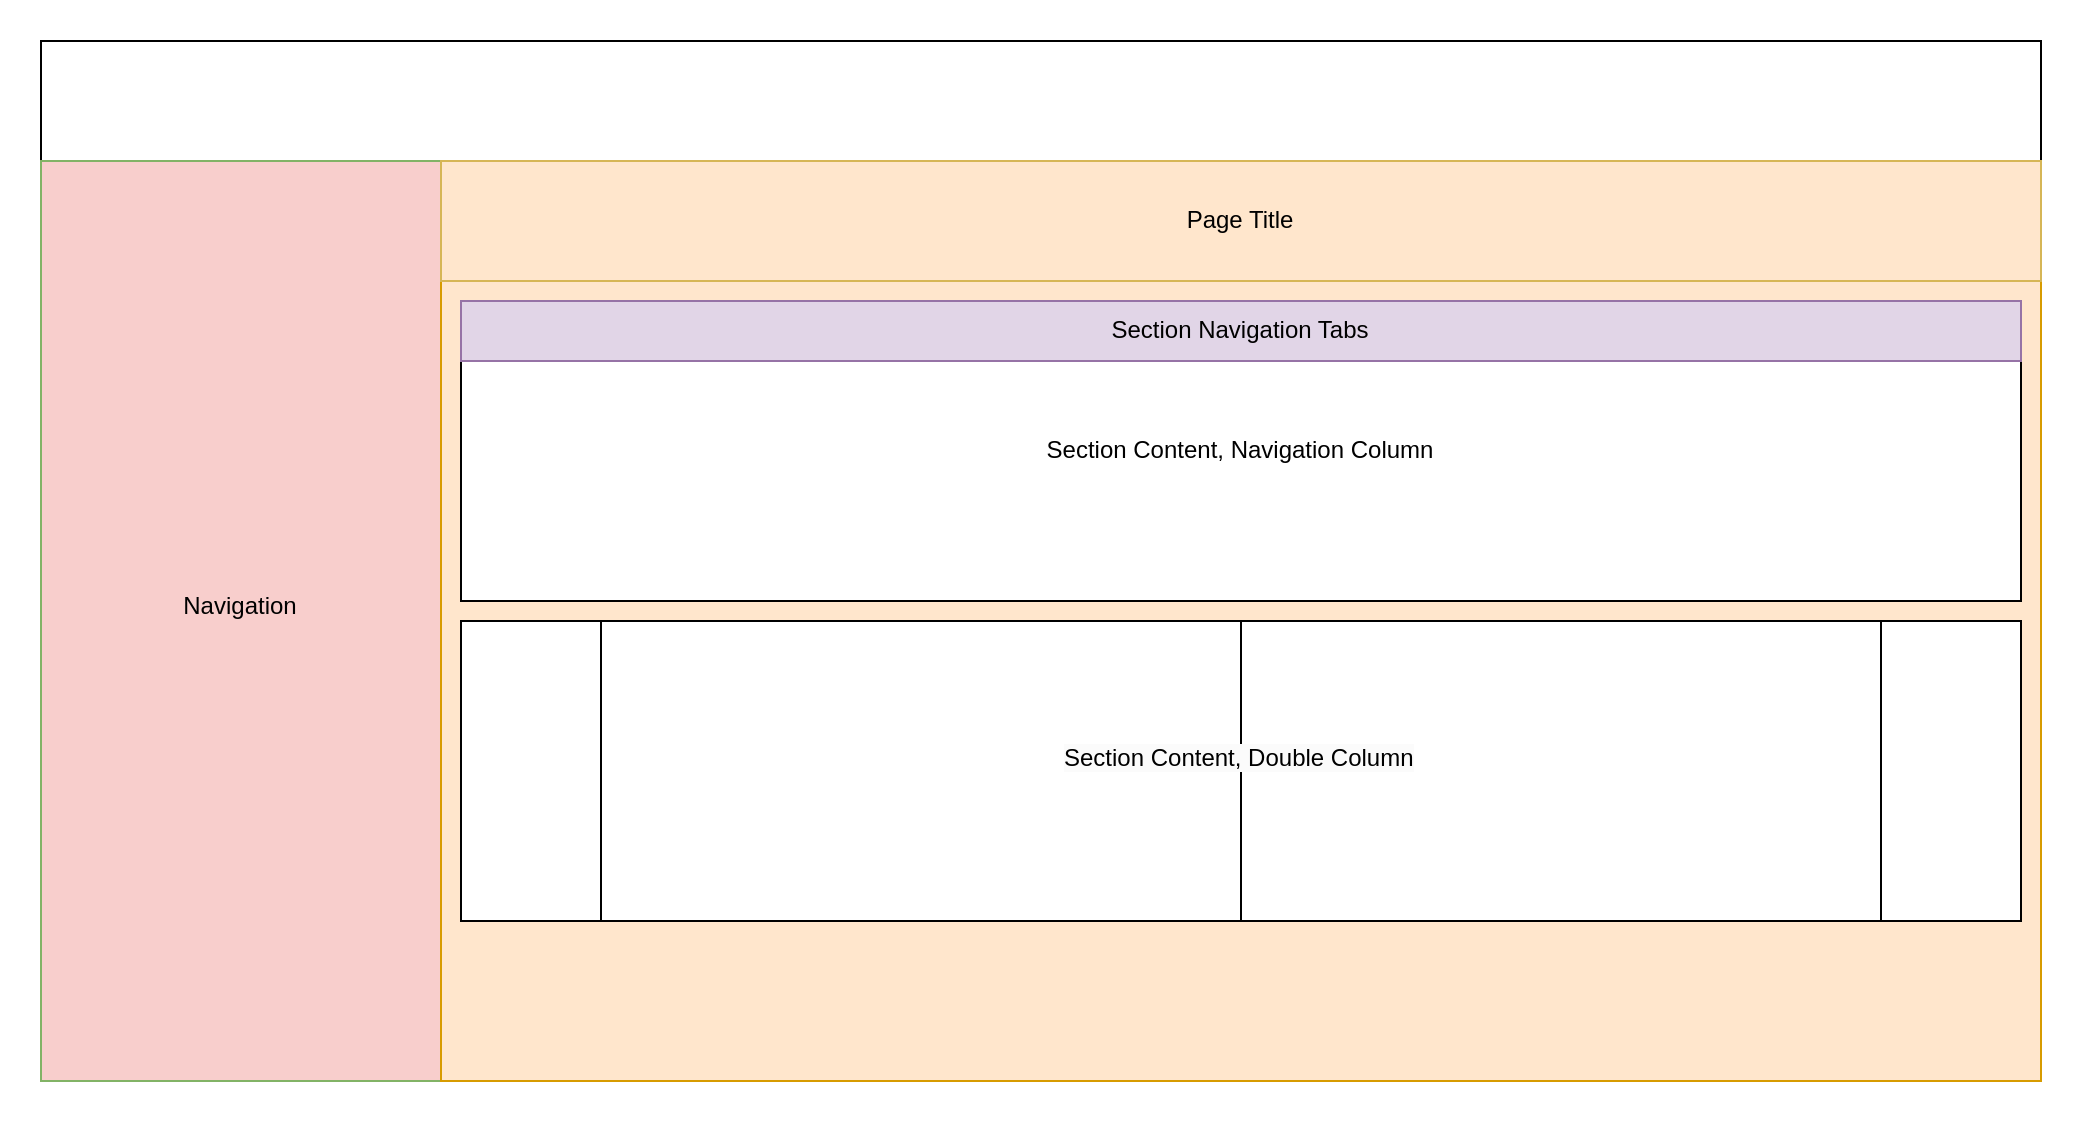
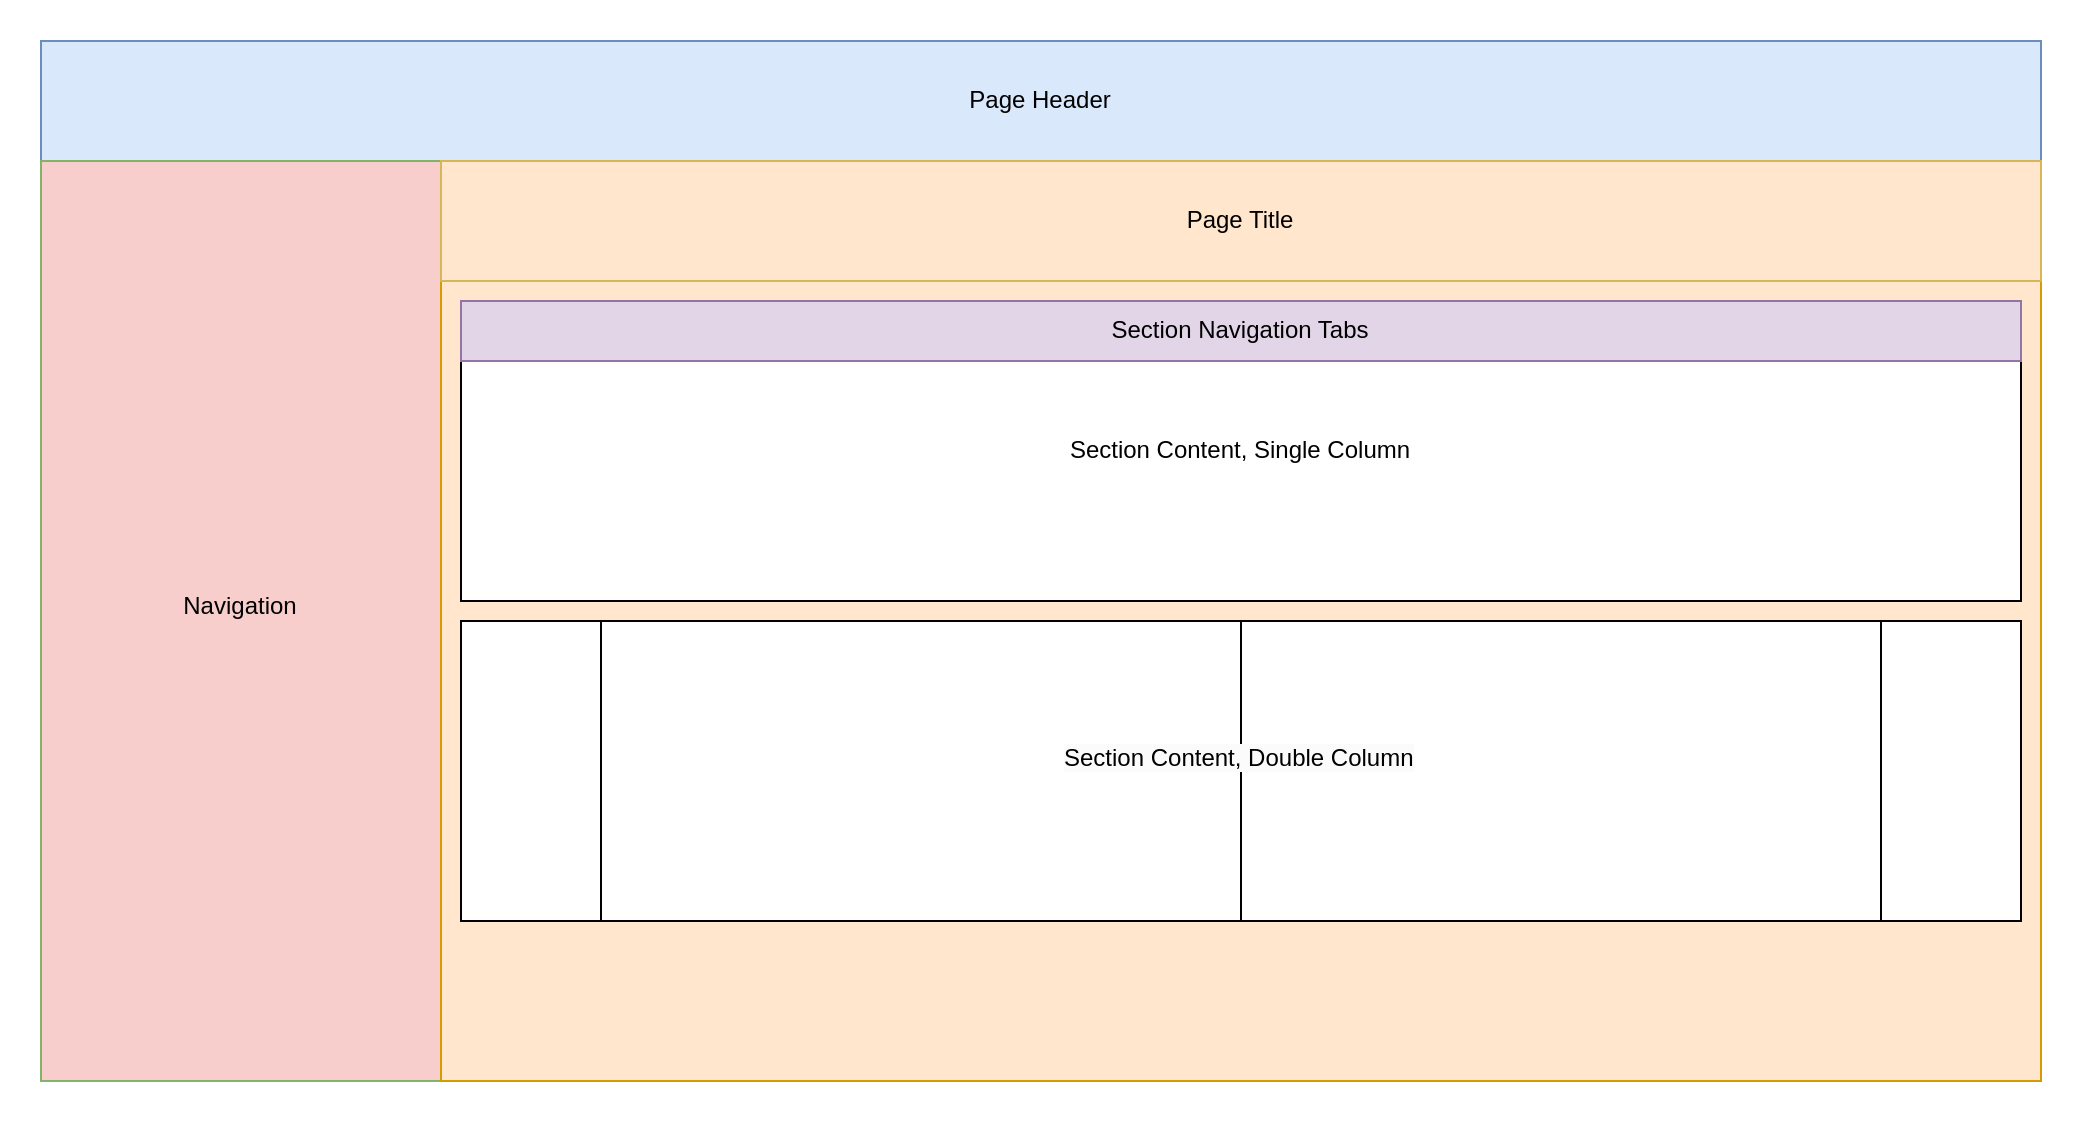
none -> (1041, 101)
(1241, 451) -> (1241, 451)
